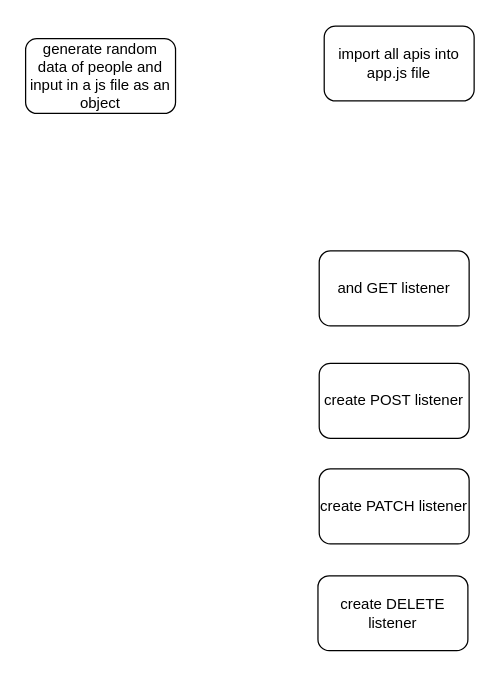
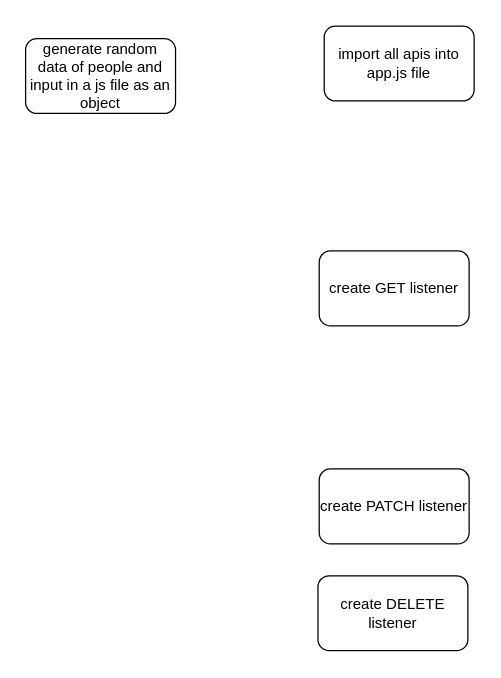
(394, 288) -> (394, 288)
(394, 401) -> none
